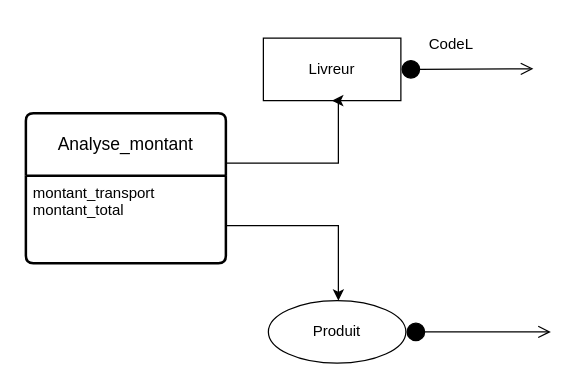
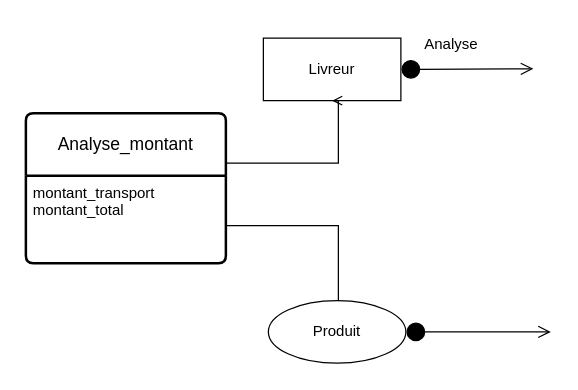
(451, 44) -> (451, 44)
(338, 102) -> (338, 101)
(338, 291) -> (338, 294)
